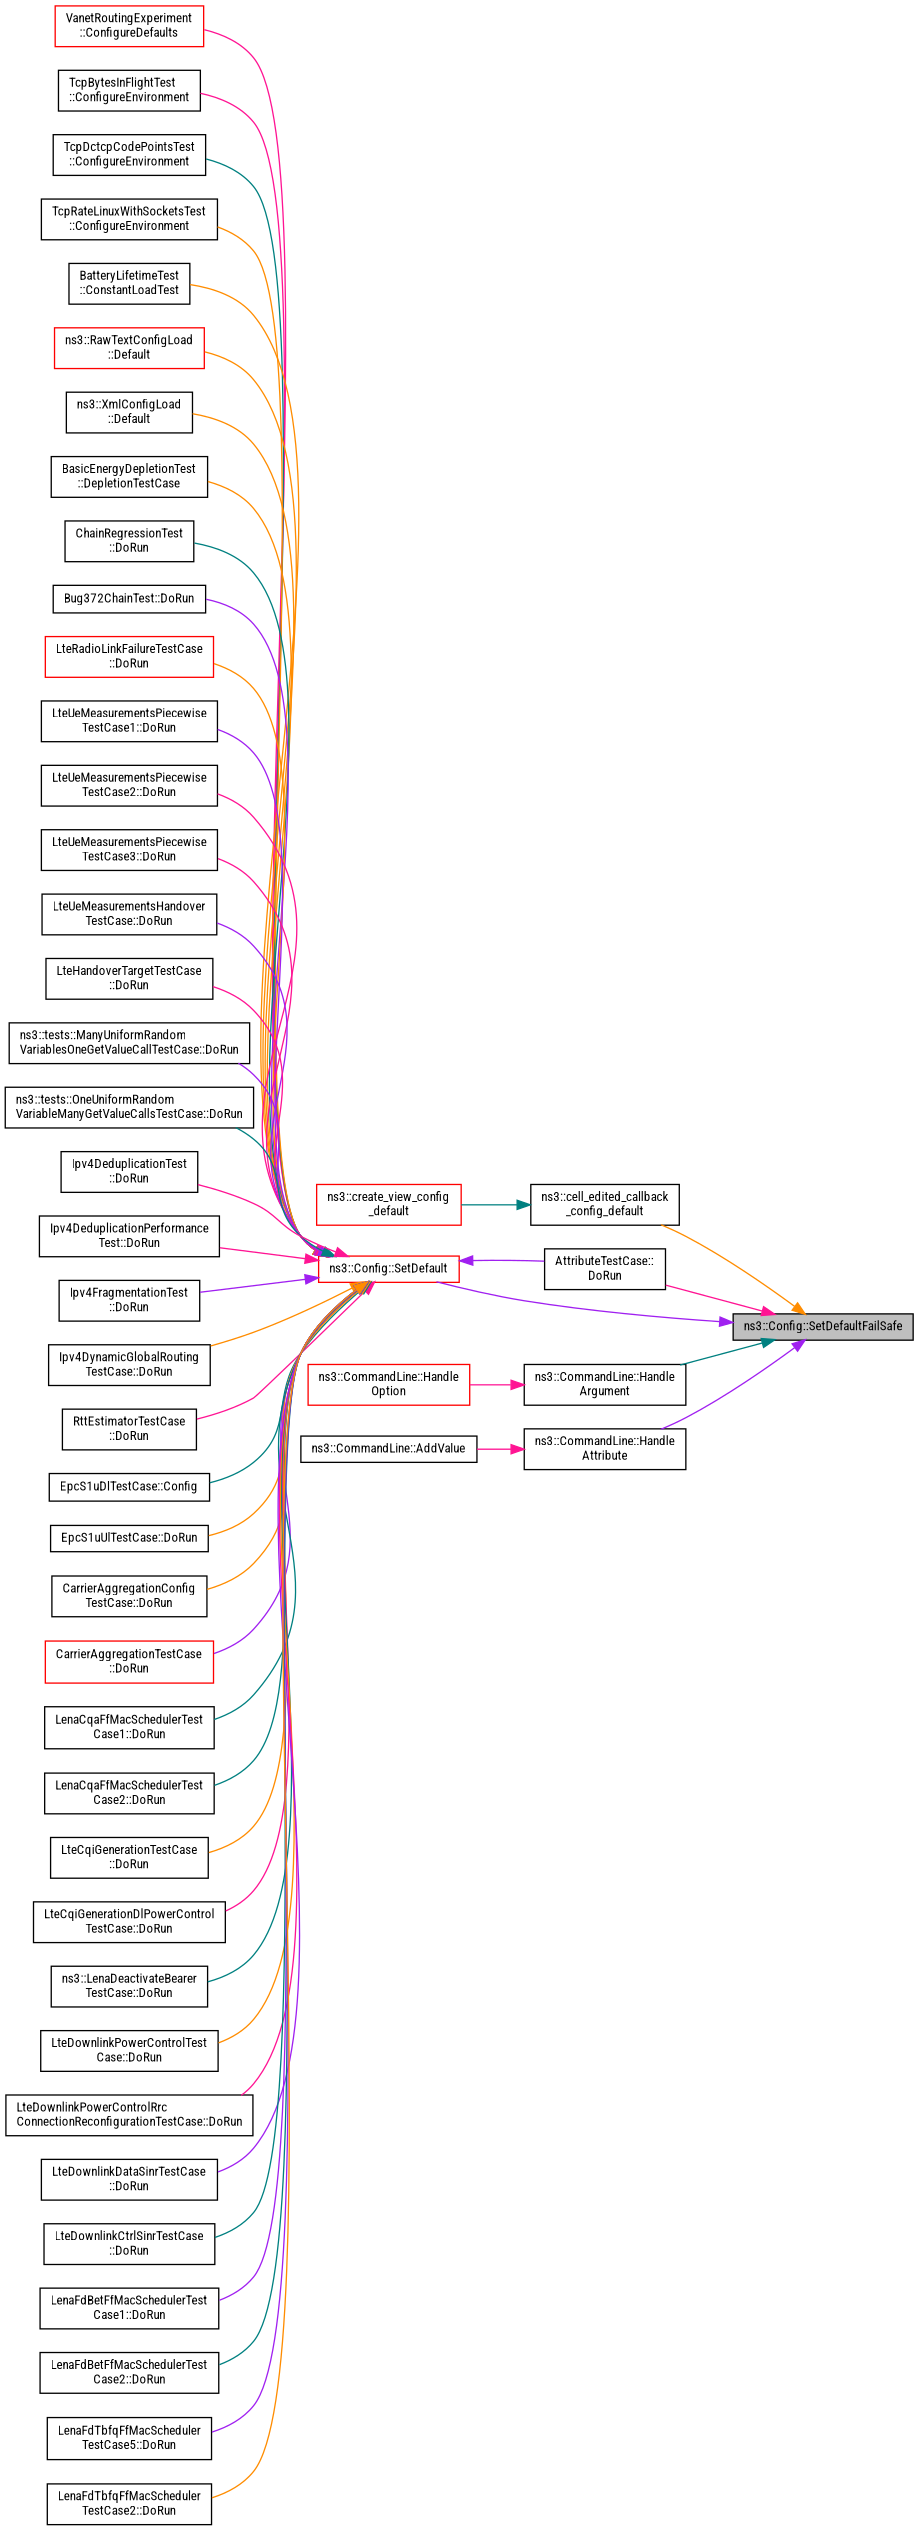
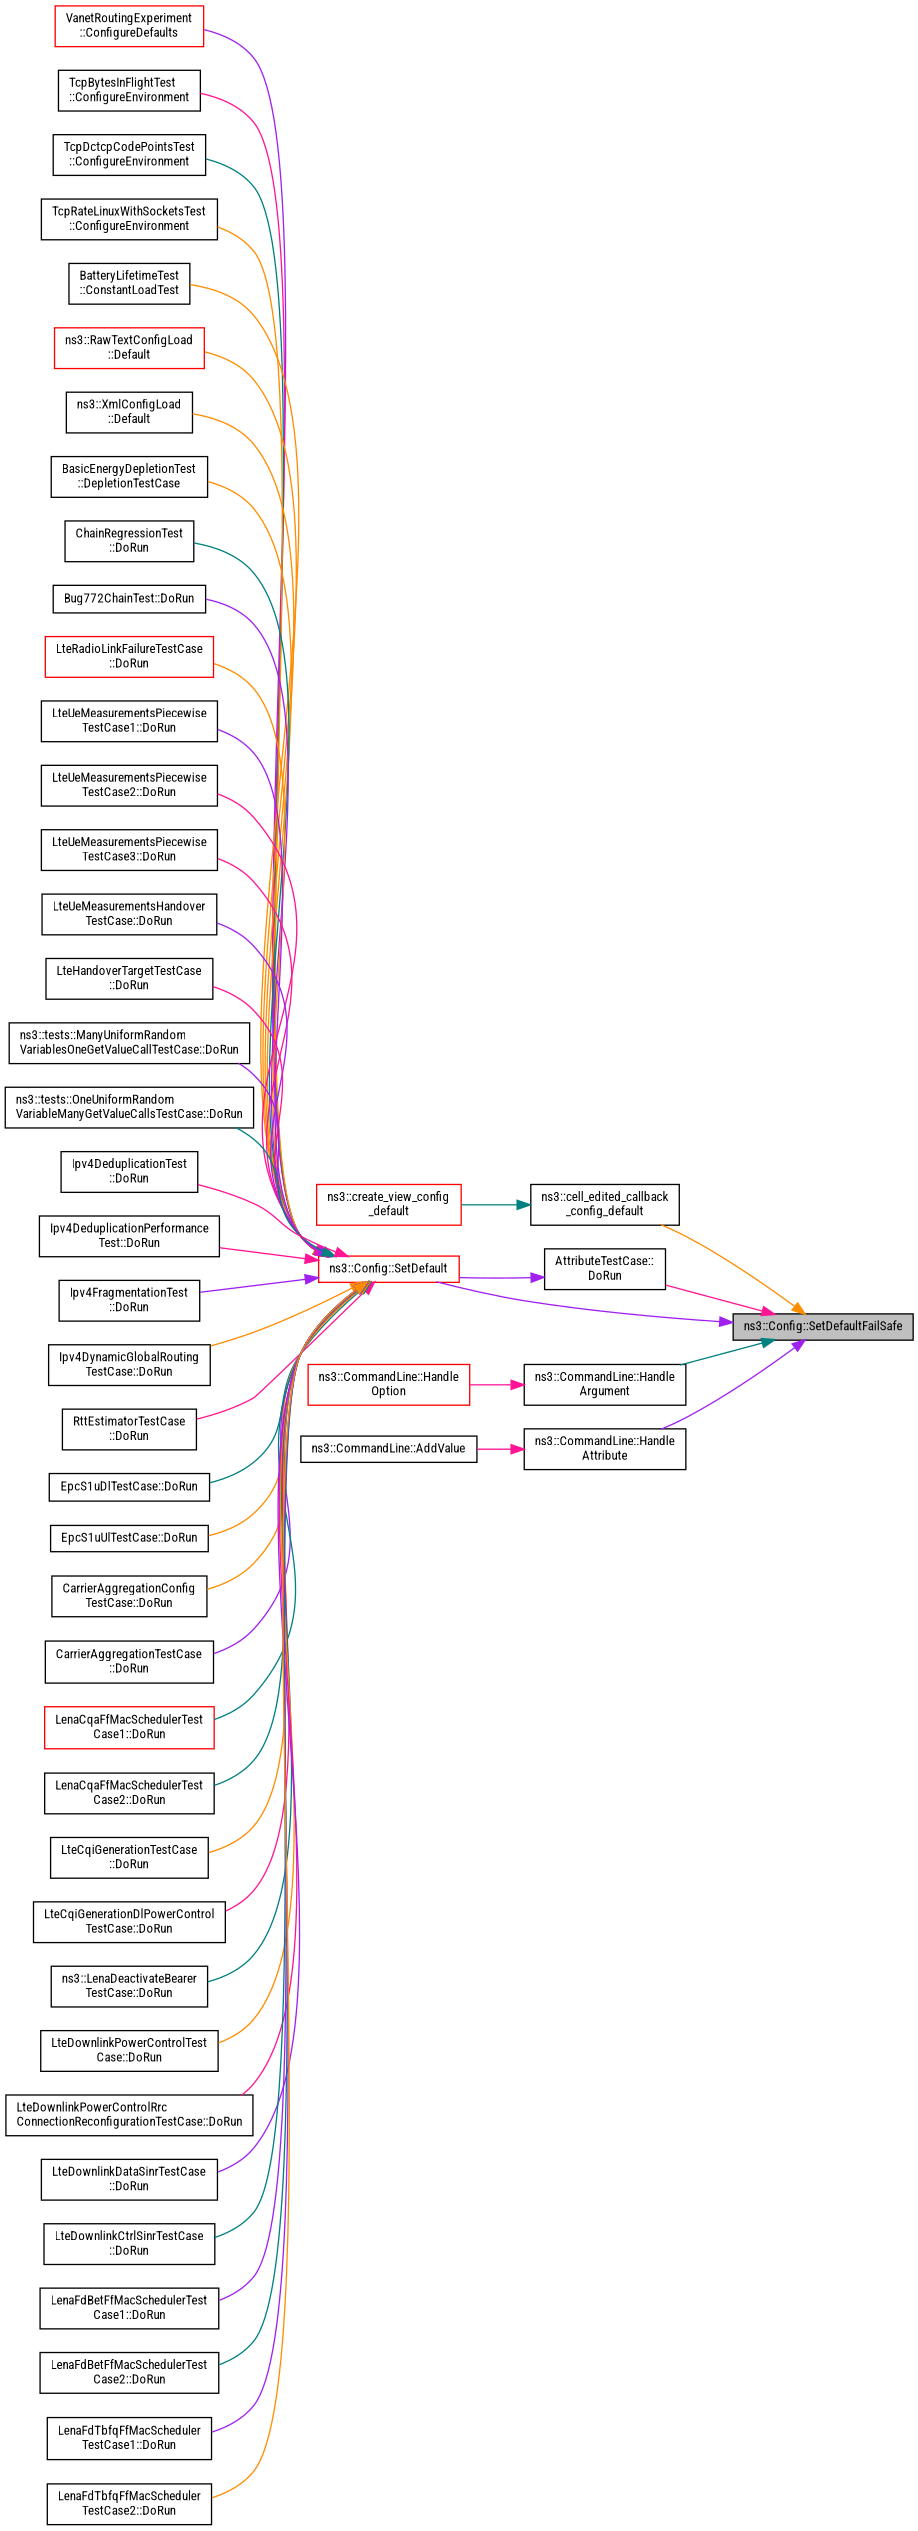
(129, 599) -> (129, 599)
(280, 628) -> (280, 628)
(509, 1260) -> (495, 1278)
(129, 1487) -> (129, 1487)
(129, 1662) -> (129, 1662)
(129, 1728) -> (129, 1728)
(129, 2439) -> (129, 2439)
